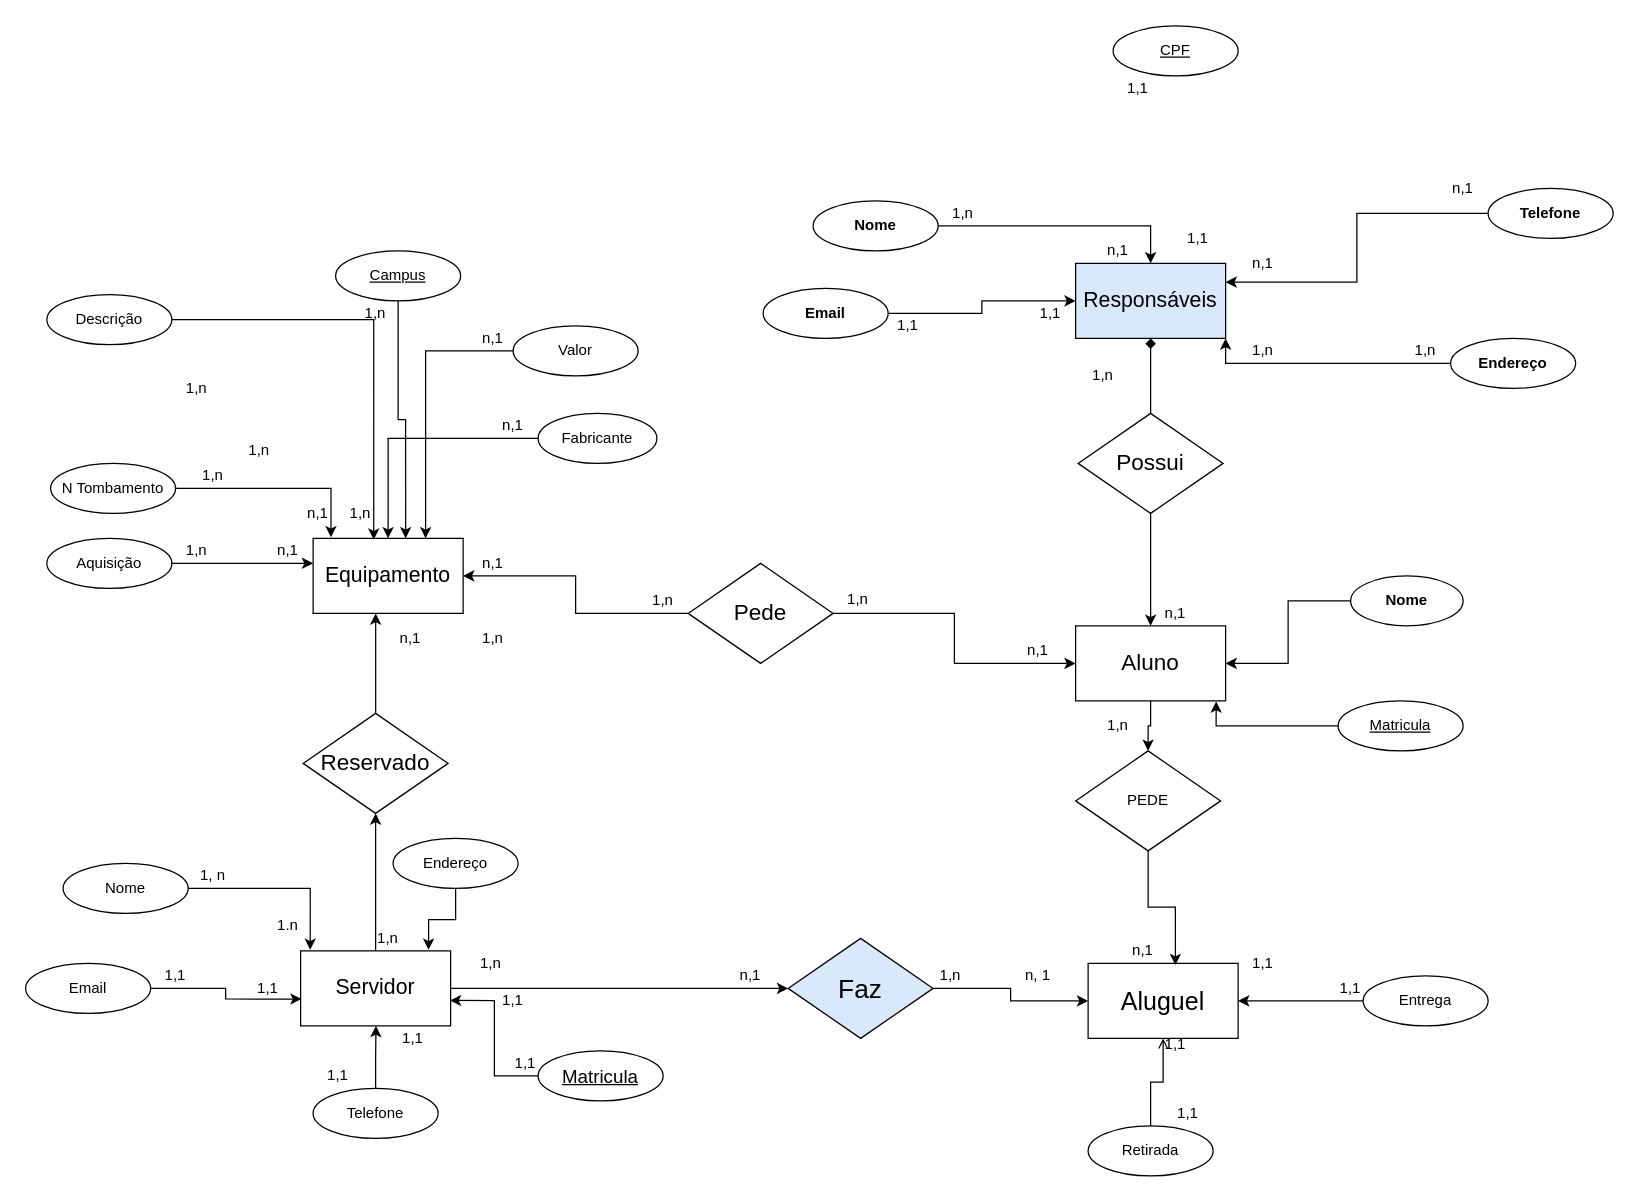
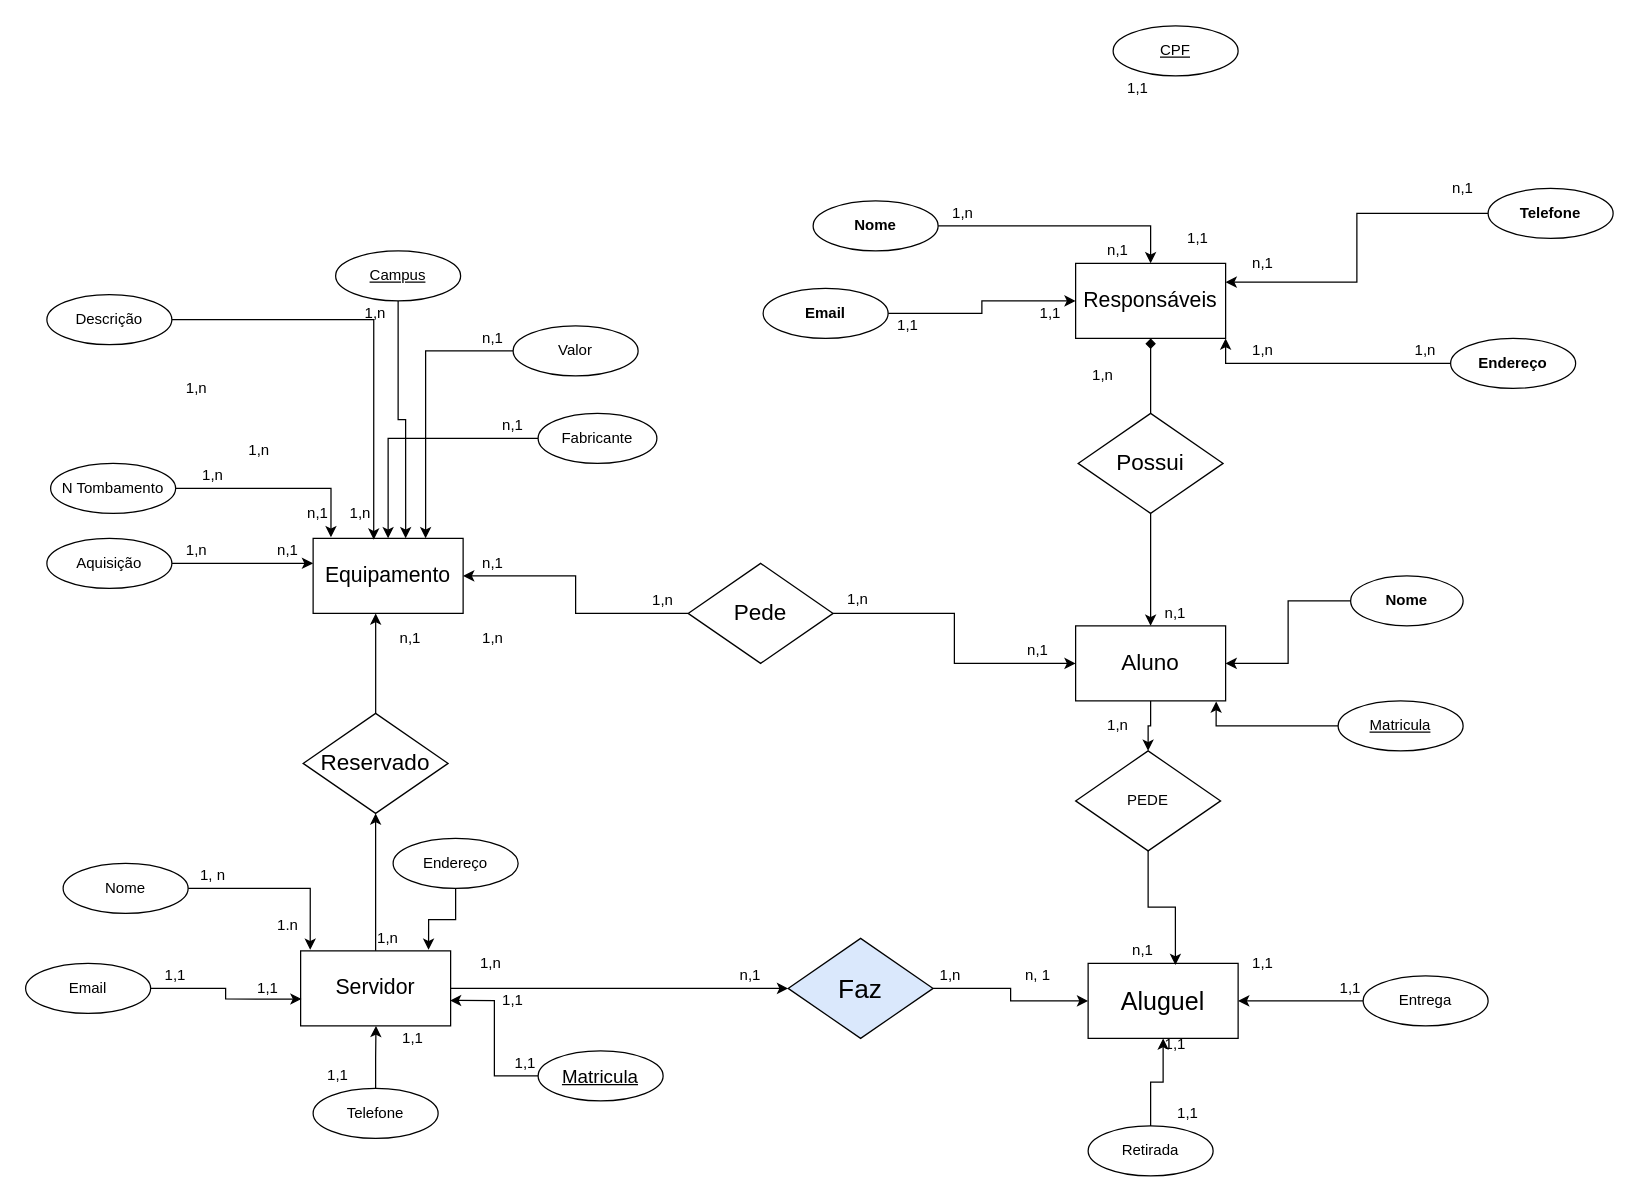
(1151, 301) -> (1151, 301)
(1163, 1046) -> (1163, 1048)
